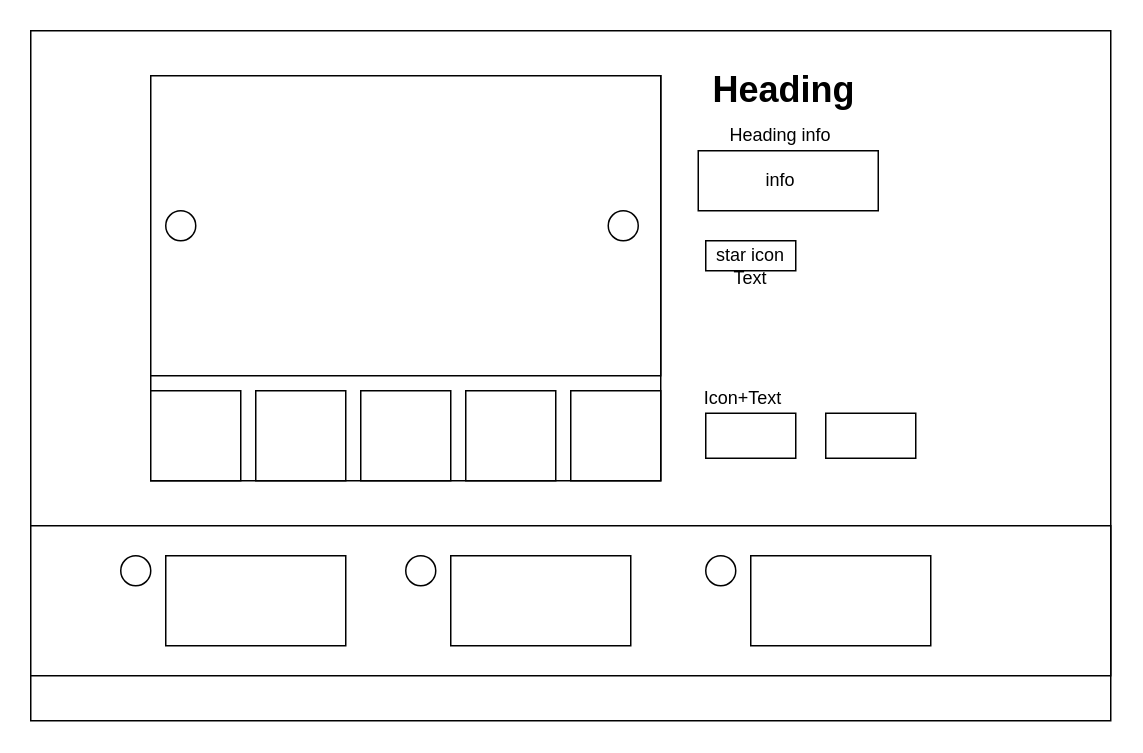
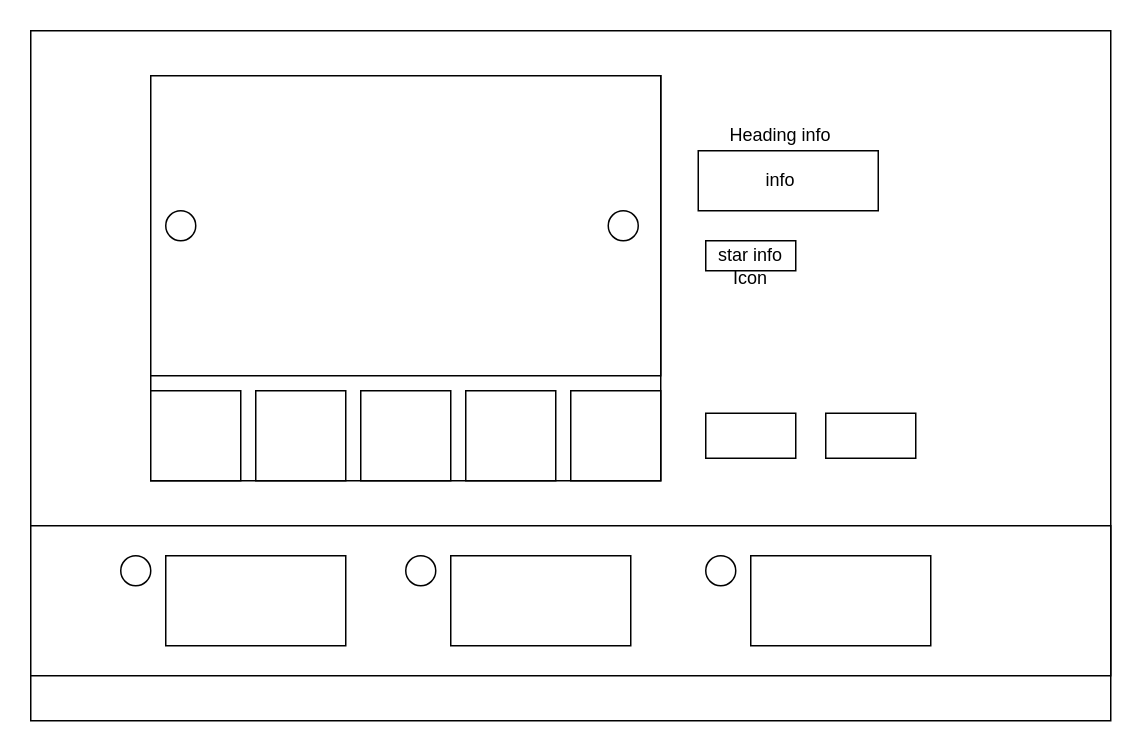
(848, 91) -> none
(751, 256) -> (751, 256)
(751, 278) -> (751, 278)
(743, 398) -> none
